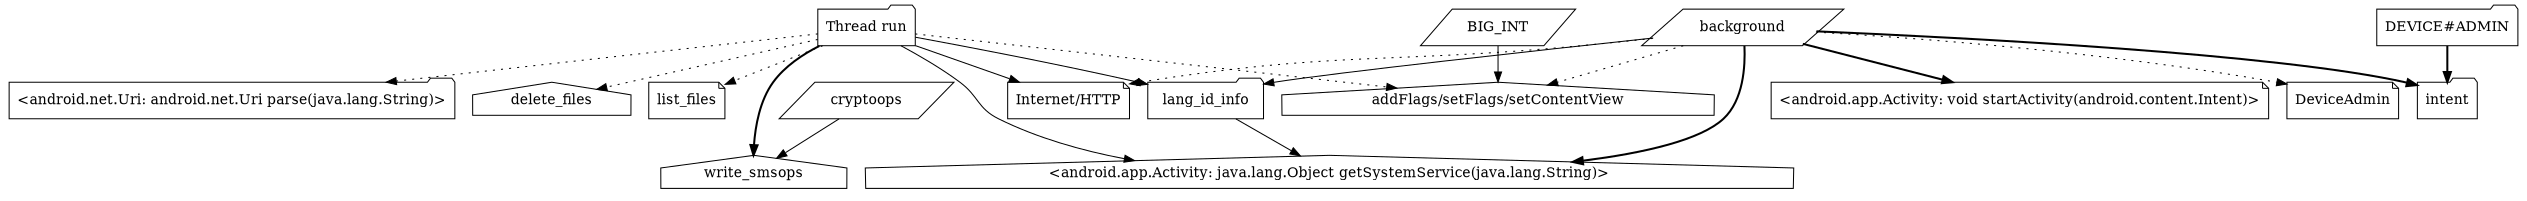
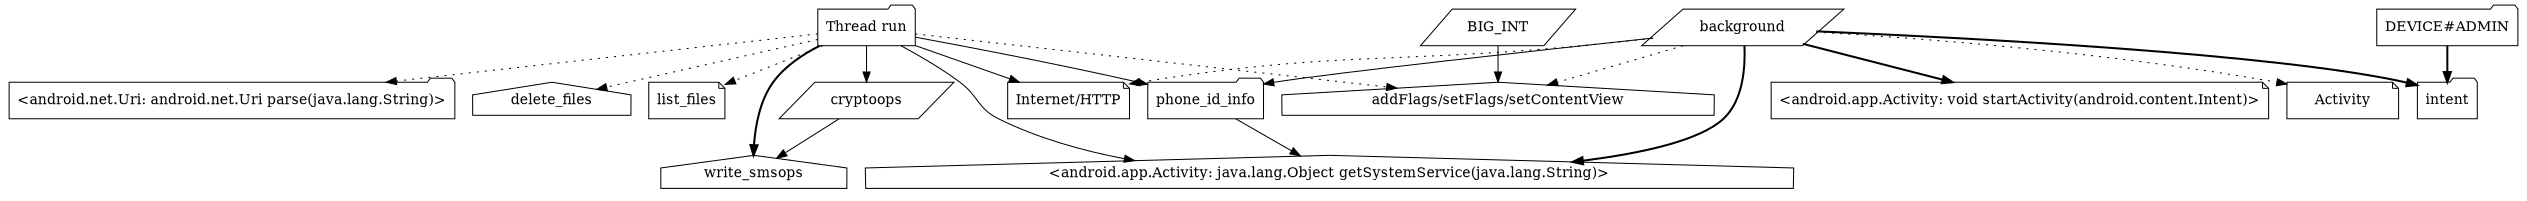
none -> (867, 59)
(1206, 101) -> (1206, 101)
(2343, 101) -> (2343, 101)
